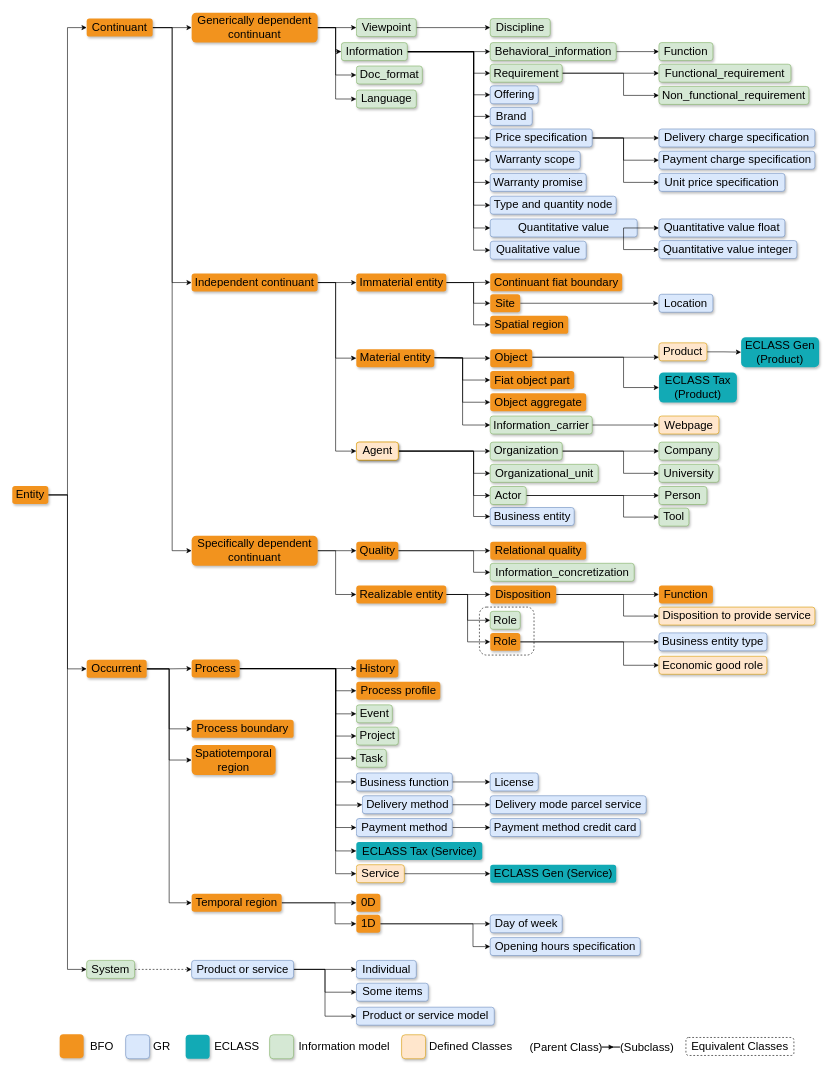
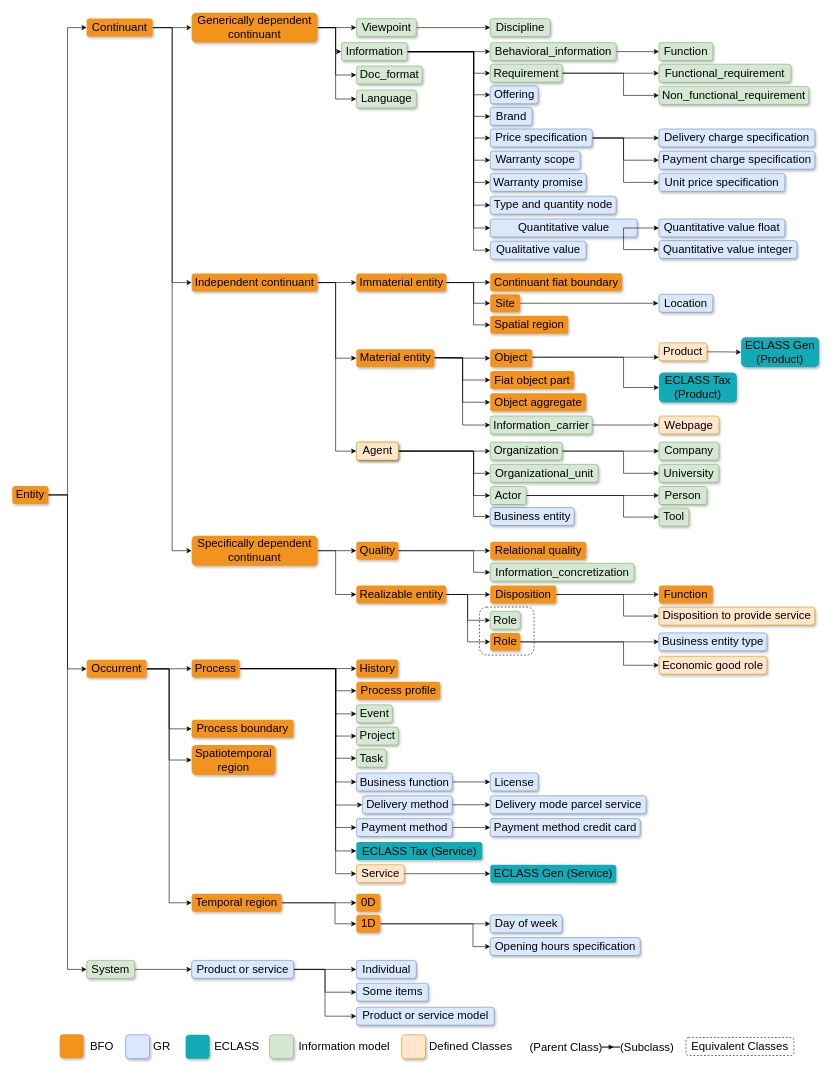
(160, 969) -> (160, 969)
